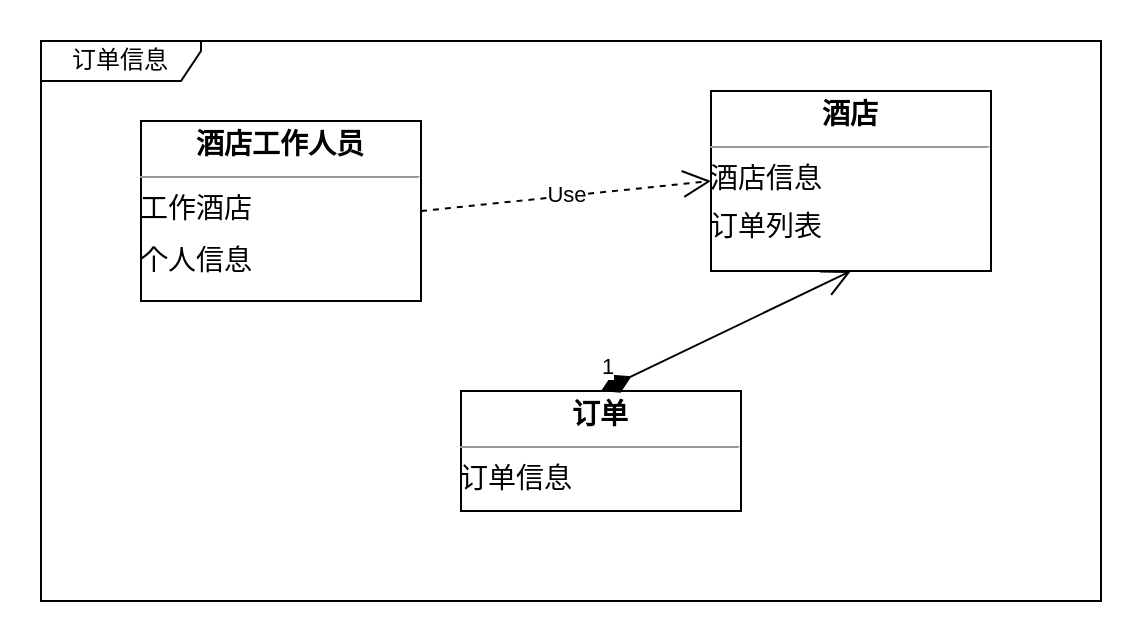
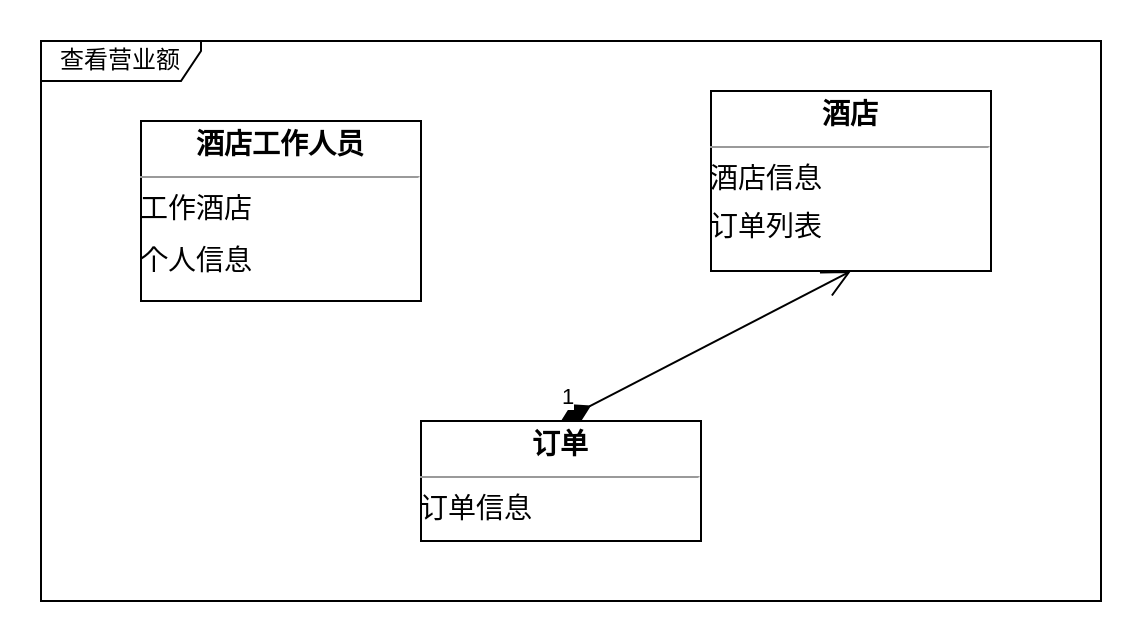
(121, 61) -> (121, 61)
(563, 196) -> none
(601, 451) -> (561, 481)
